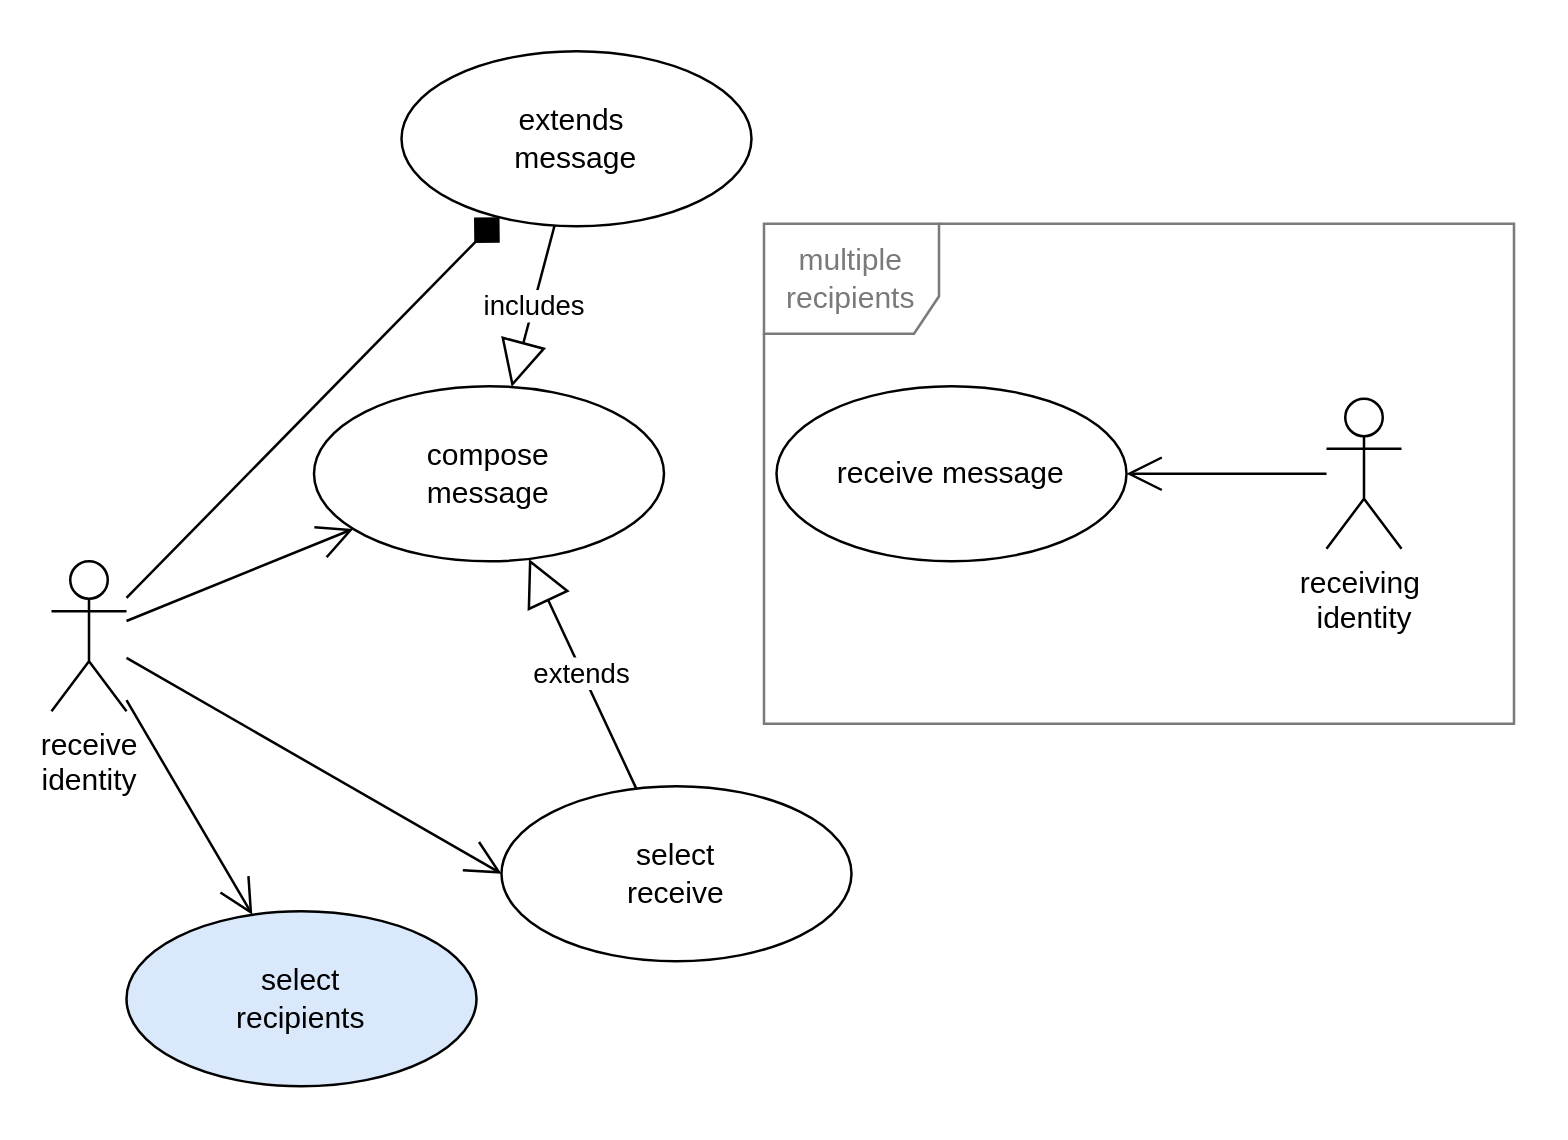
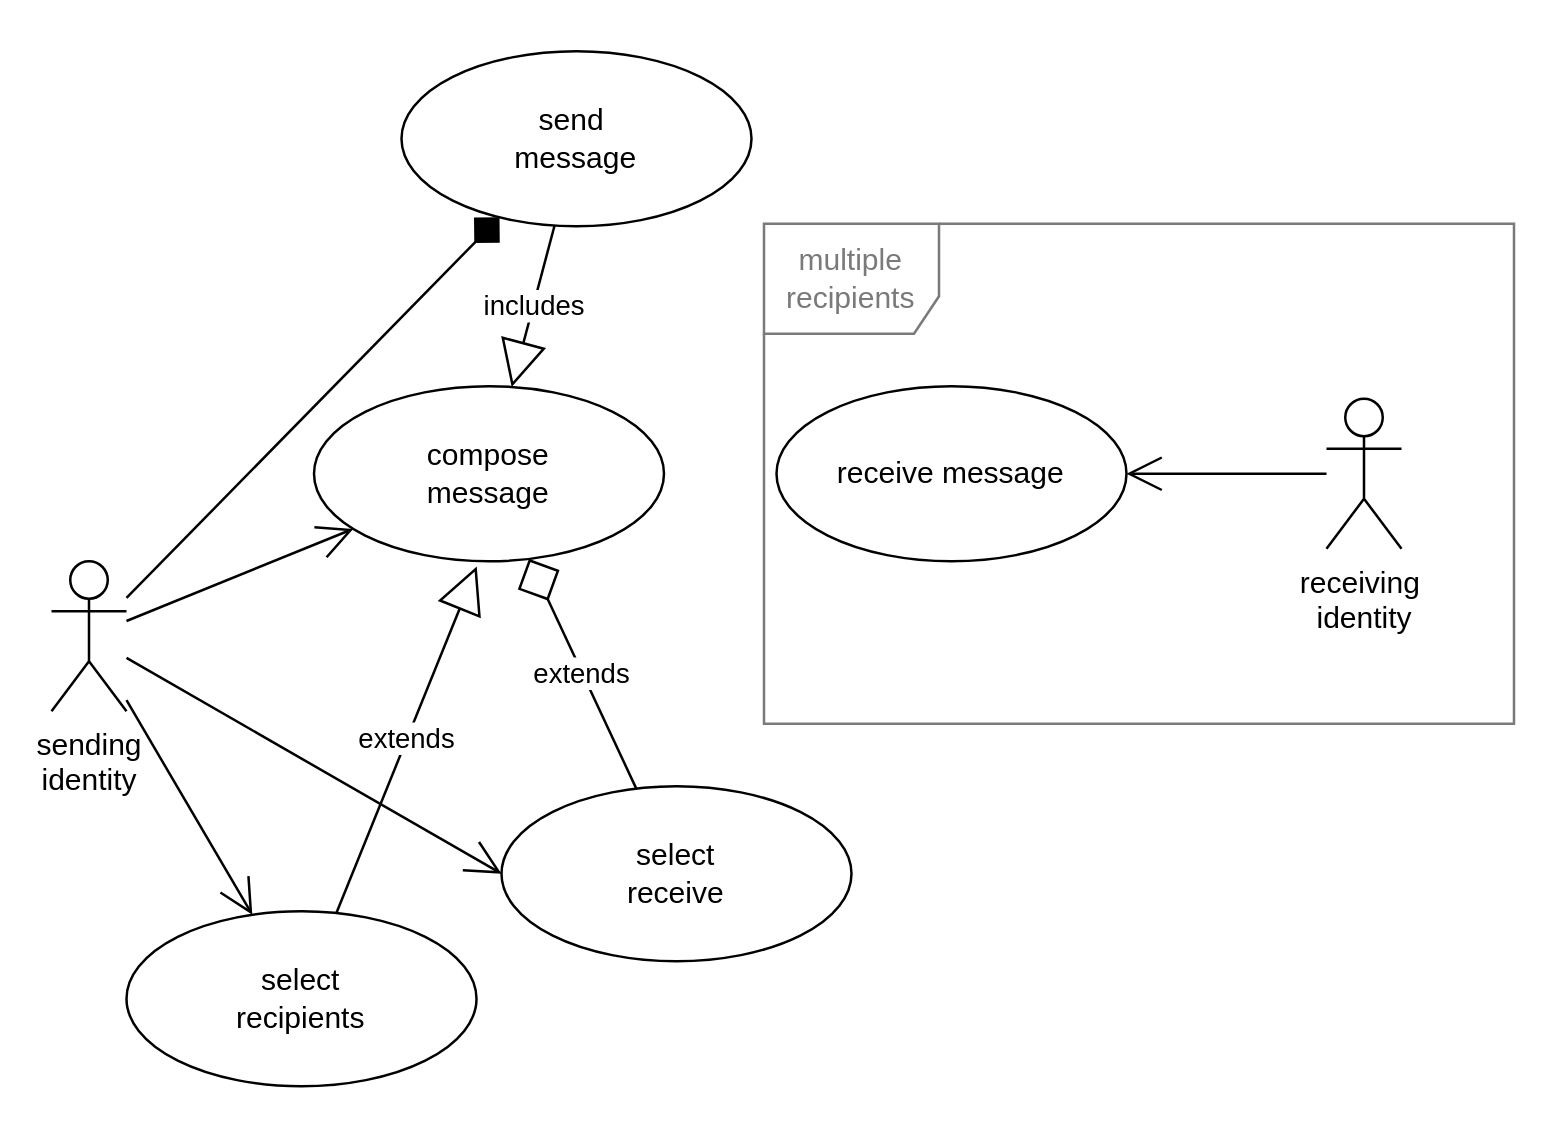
(576, 139) -> (576, 139)
(548, 601) -> (548, 600)
none -> (436, 666)
(90, 765) -> (90, 765)
(301, 999) -> (301, 999)
